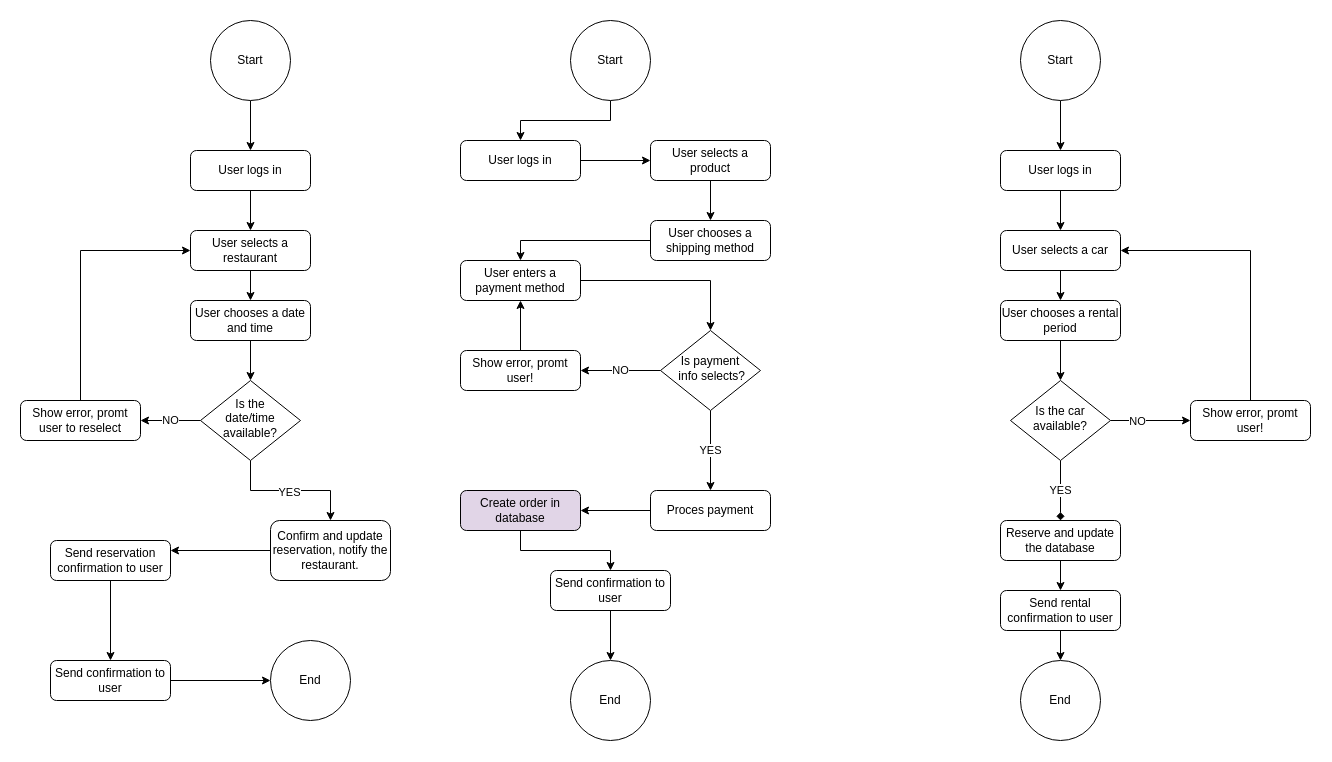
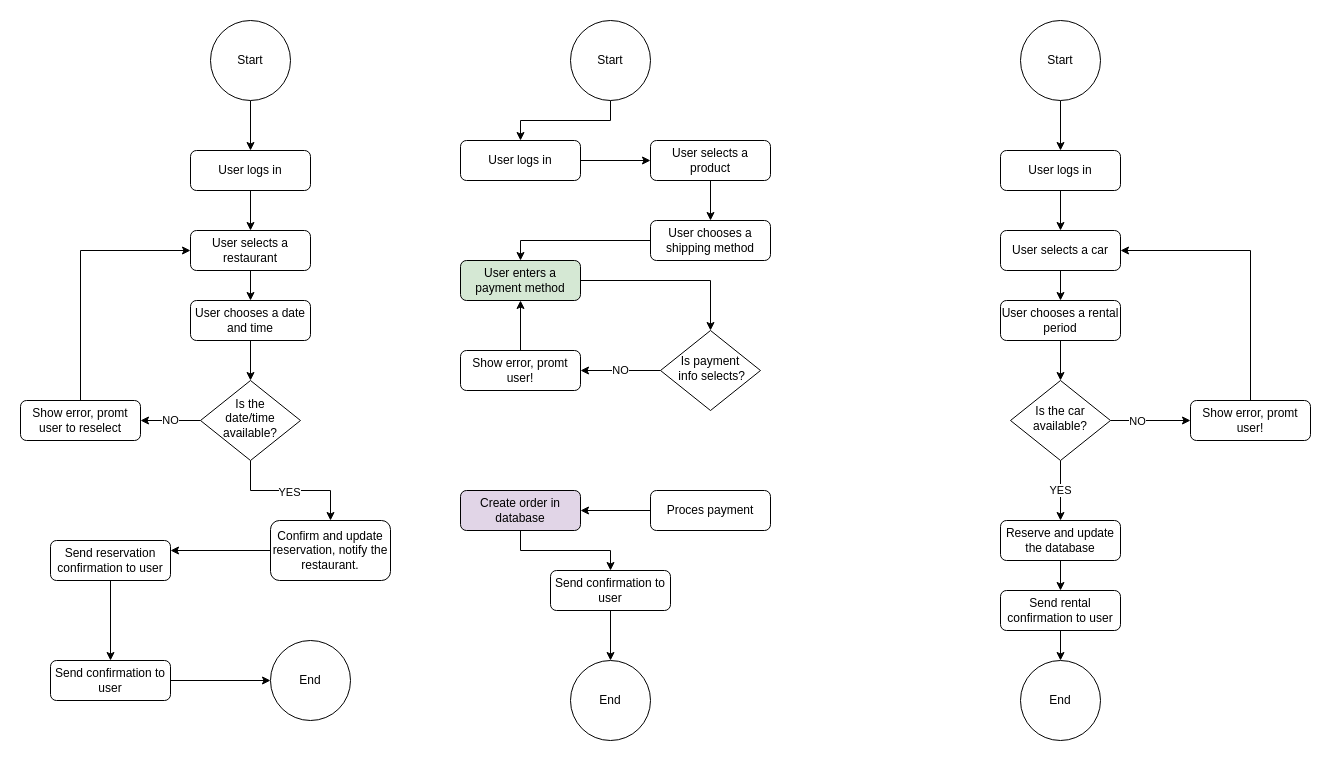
(521, 281) -> (521, 281)
(711, 447) -> none
(1061, 512) -> (1061, 512)
